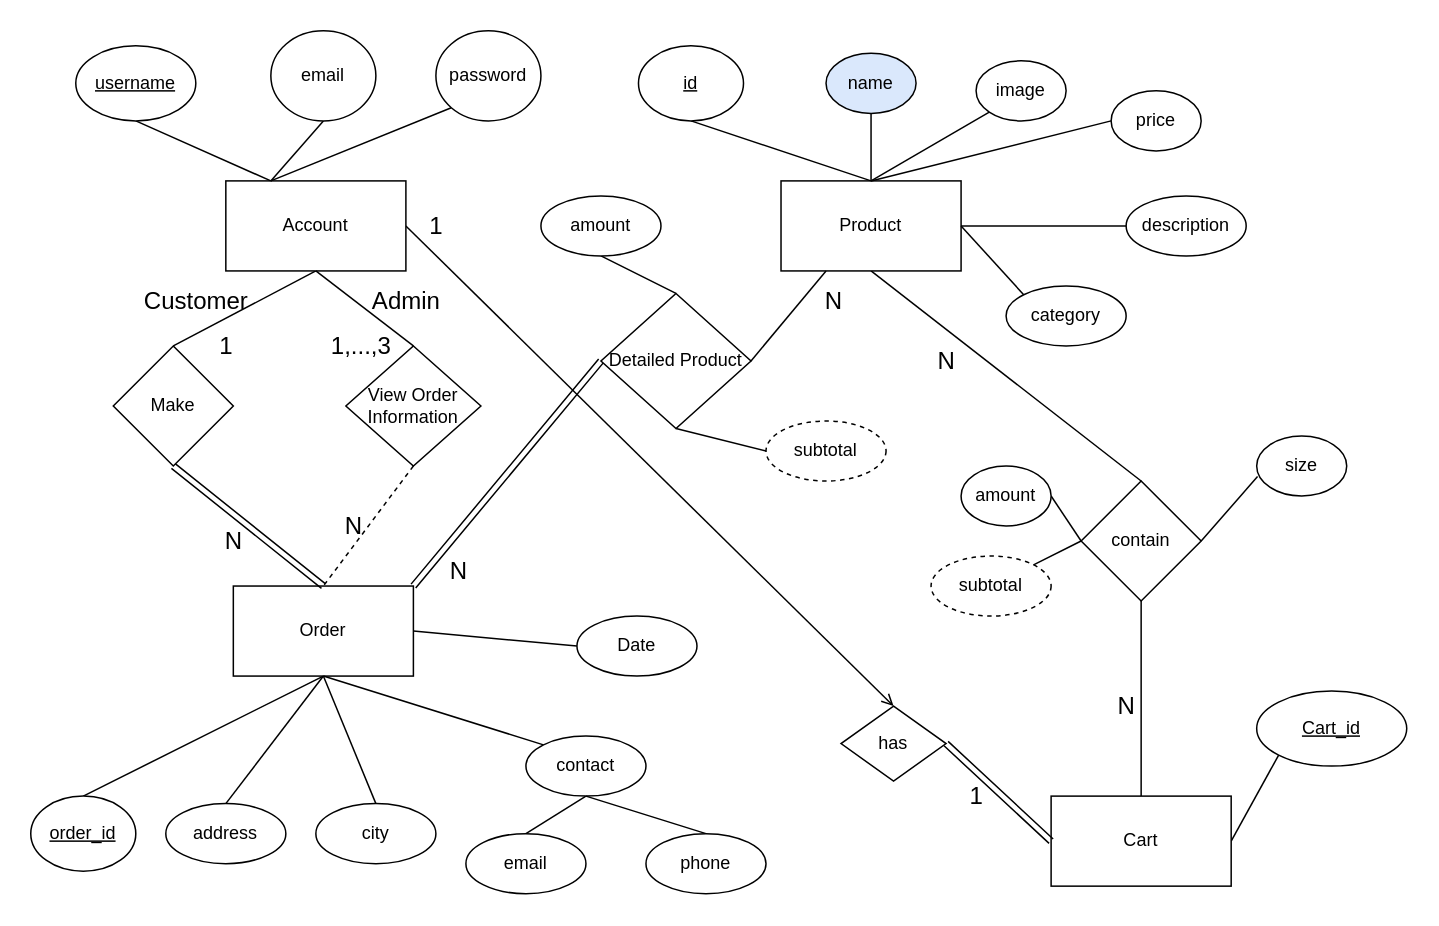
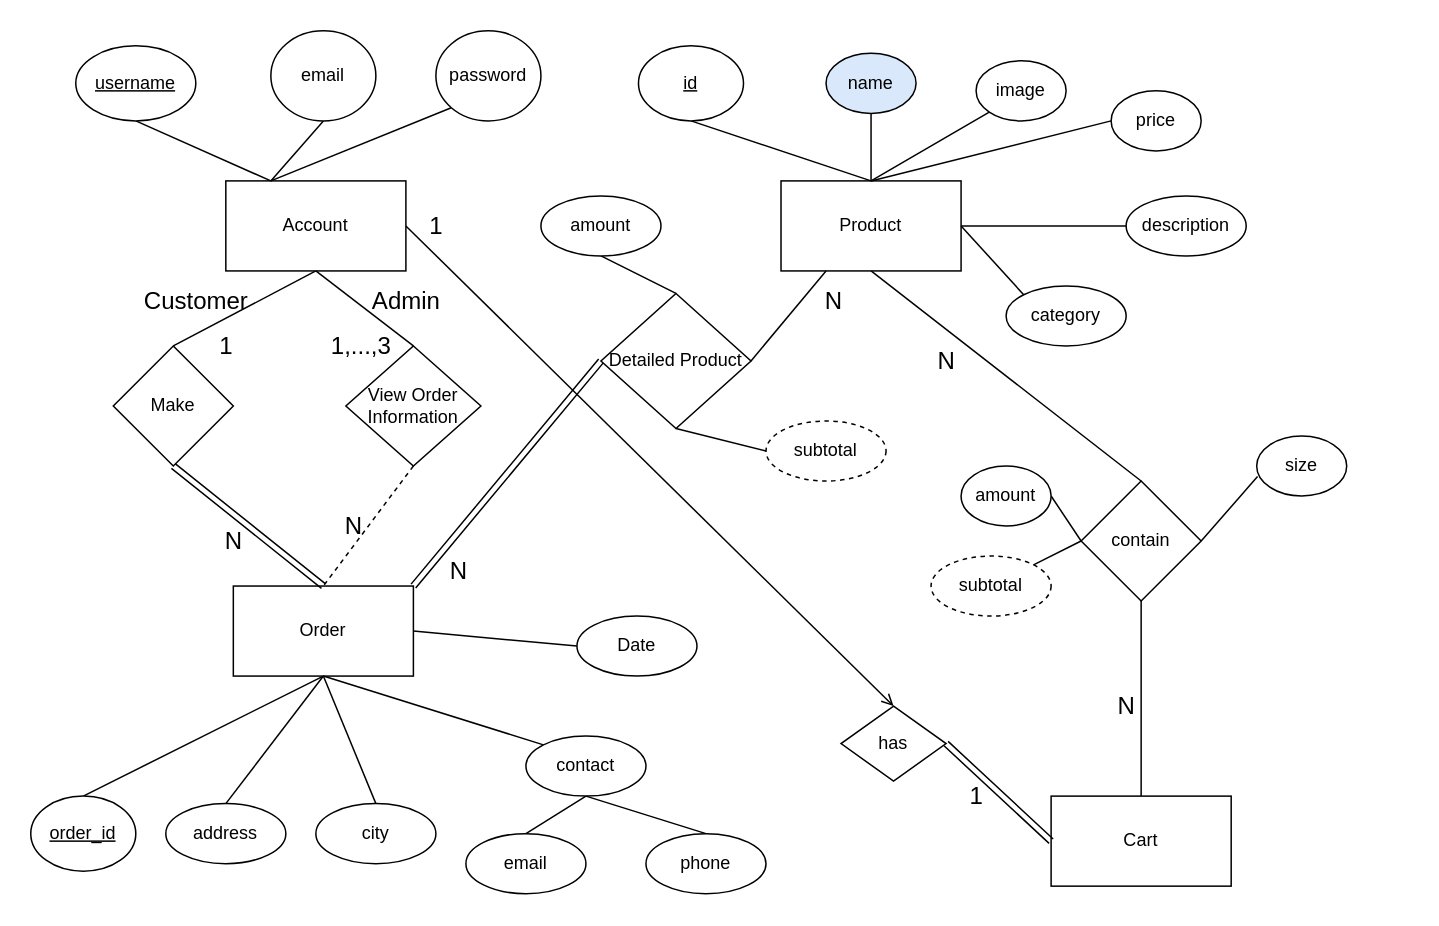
(1331, 728) -> none
(1254, 798) -> none
